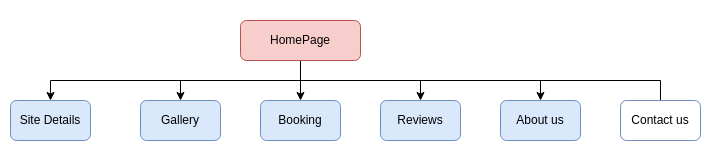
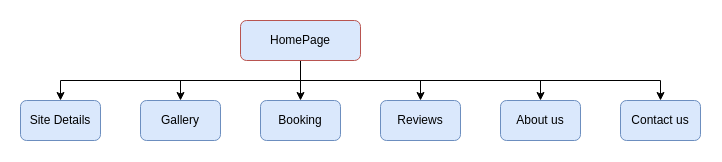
(301, 41) -> (301, 41)
(661, 95) -> (661, 92)
(51, 121) -> (61, 121)
(661, 121) -> (661, 121)
